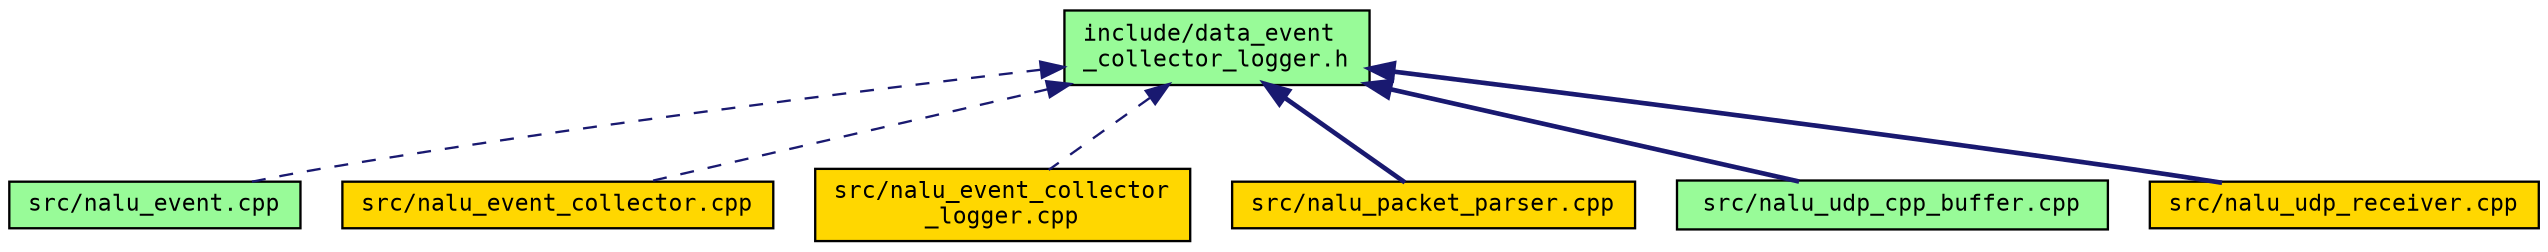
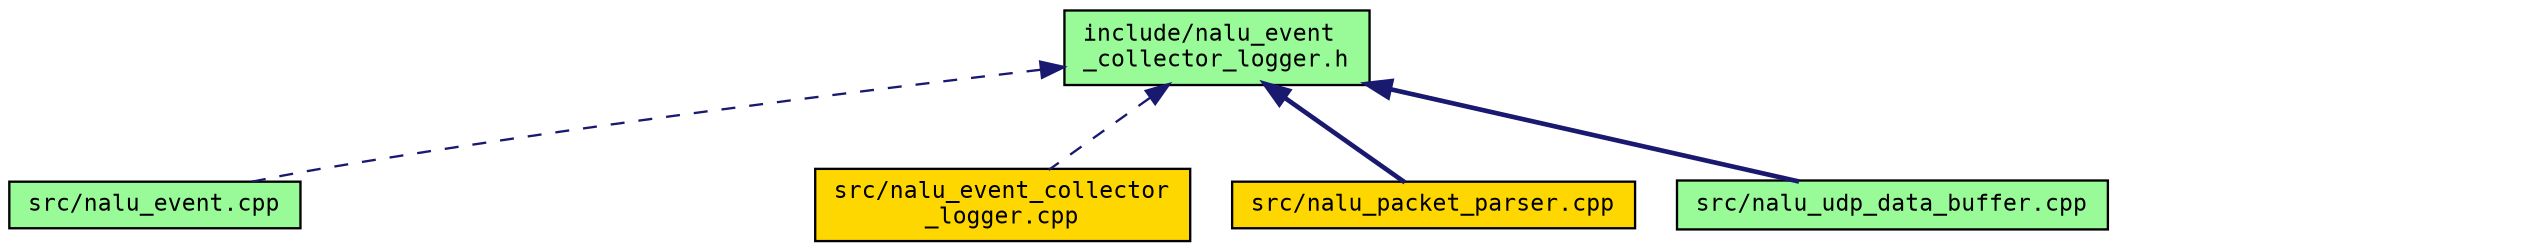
(1217, 48) -> (1217, 48)
(558, 205) -> none
(1892, 205) -> (1892, 205)
(2344, 205) -> none
